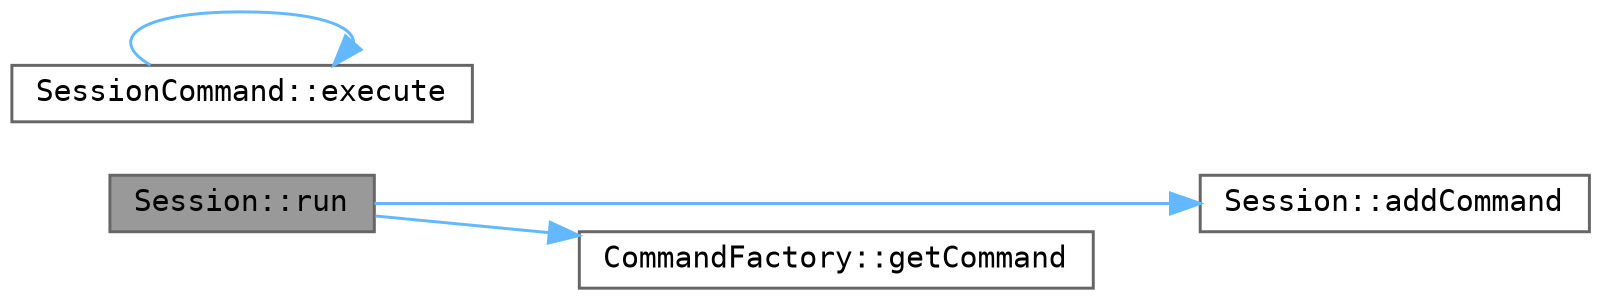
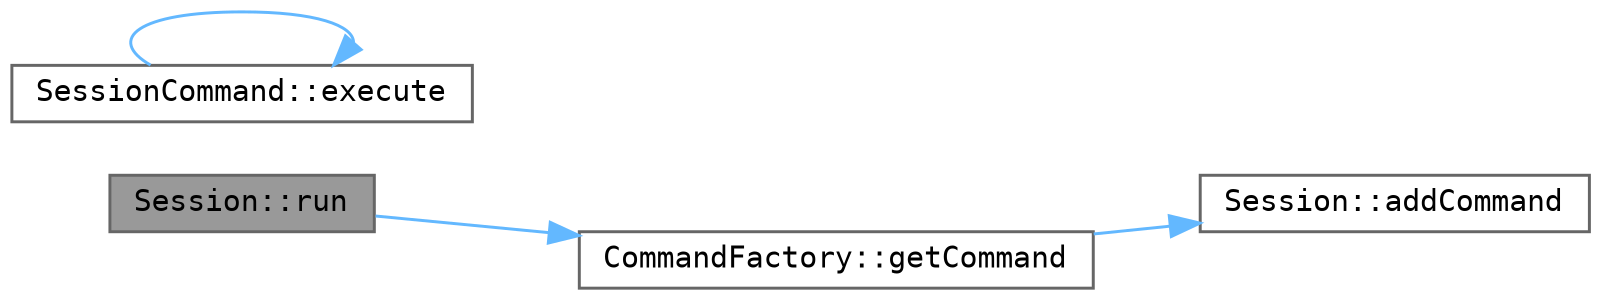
(772, 204) -> (1132, 230)
